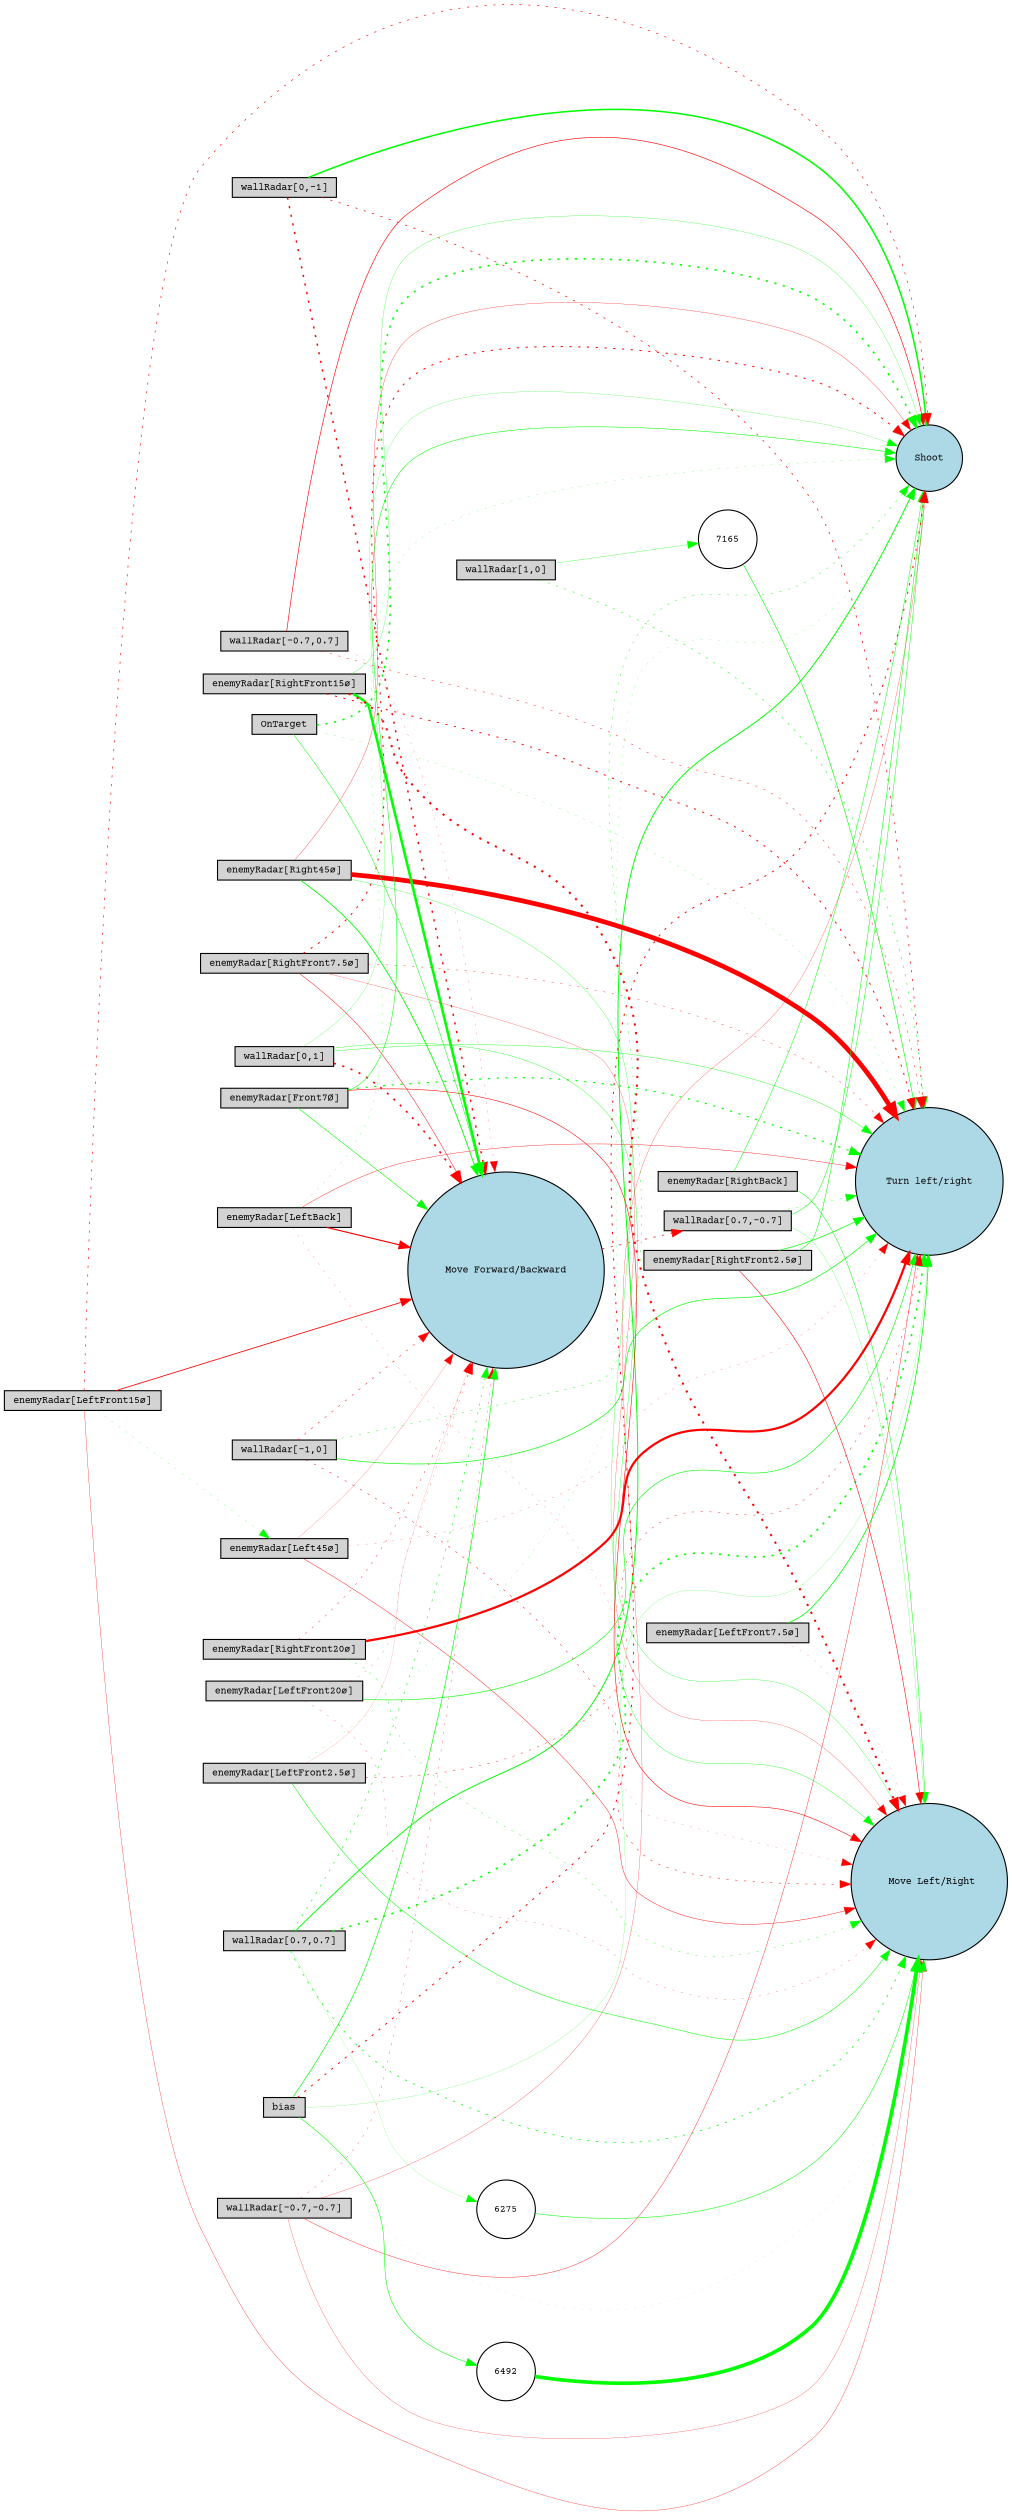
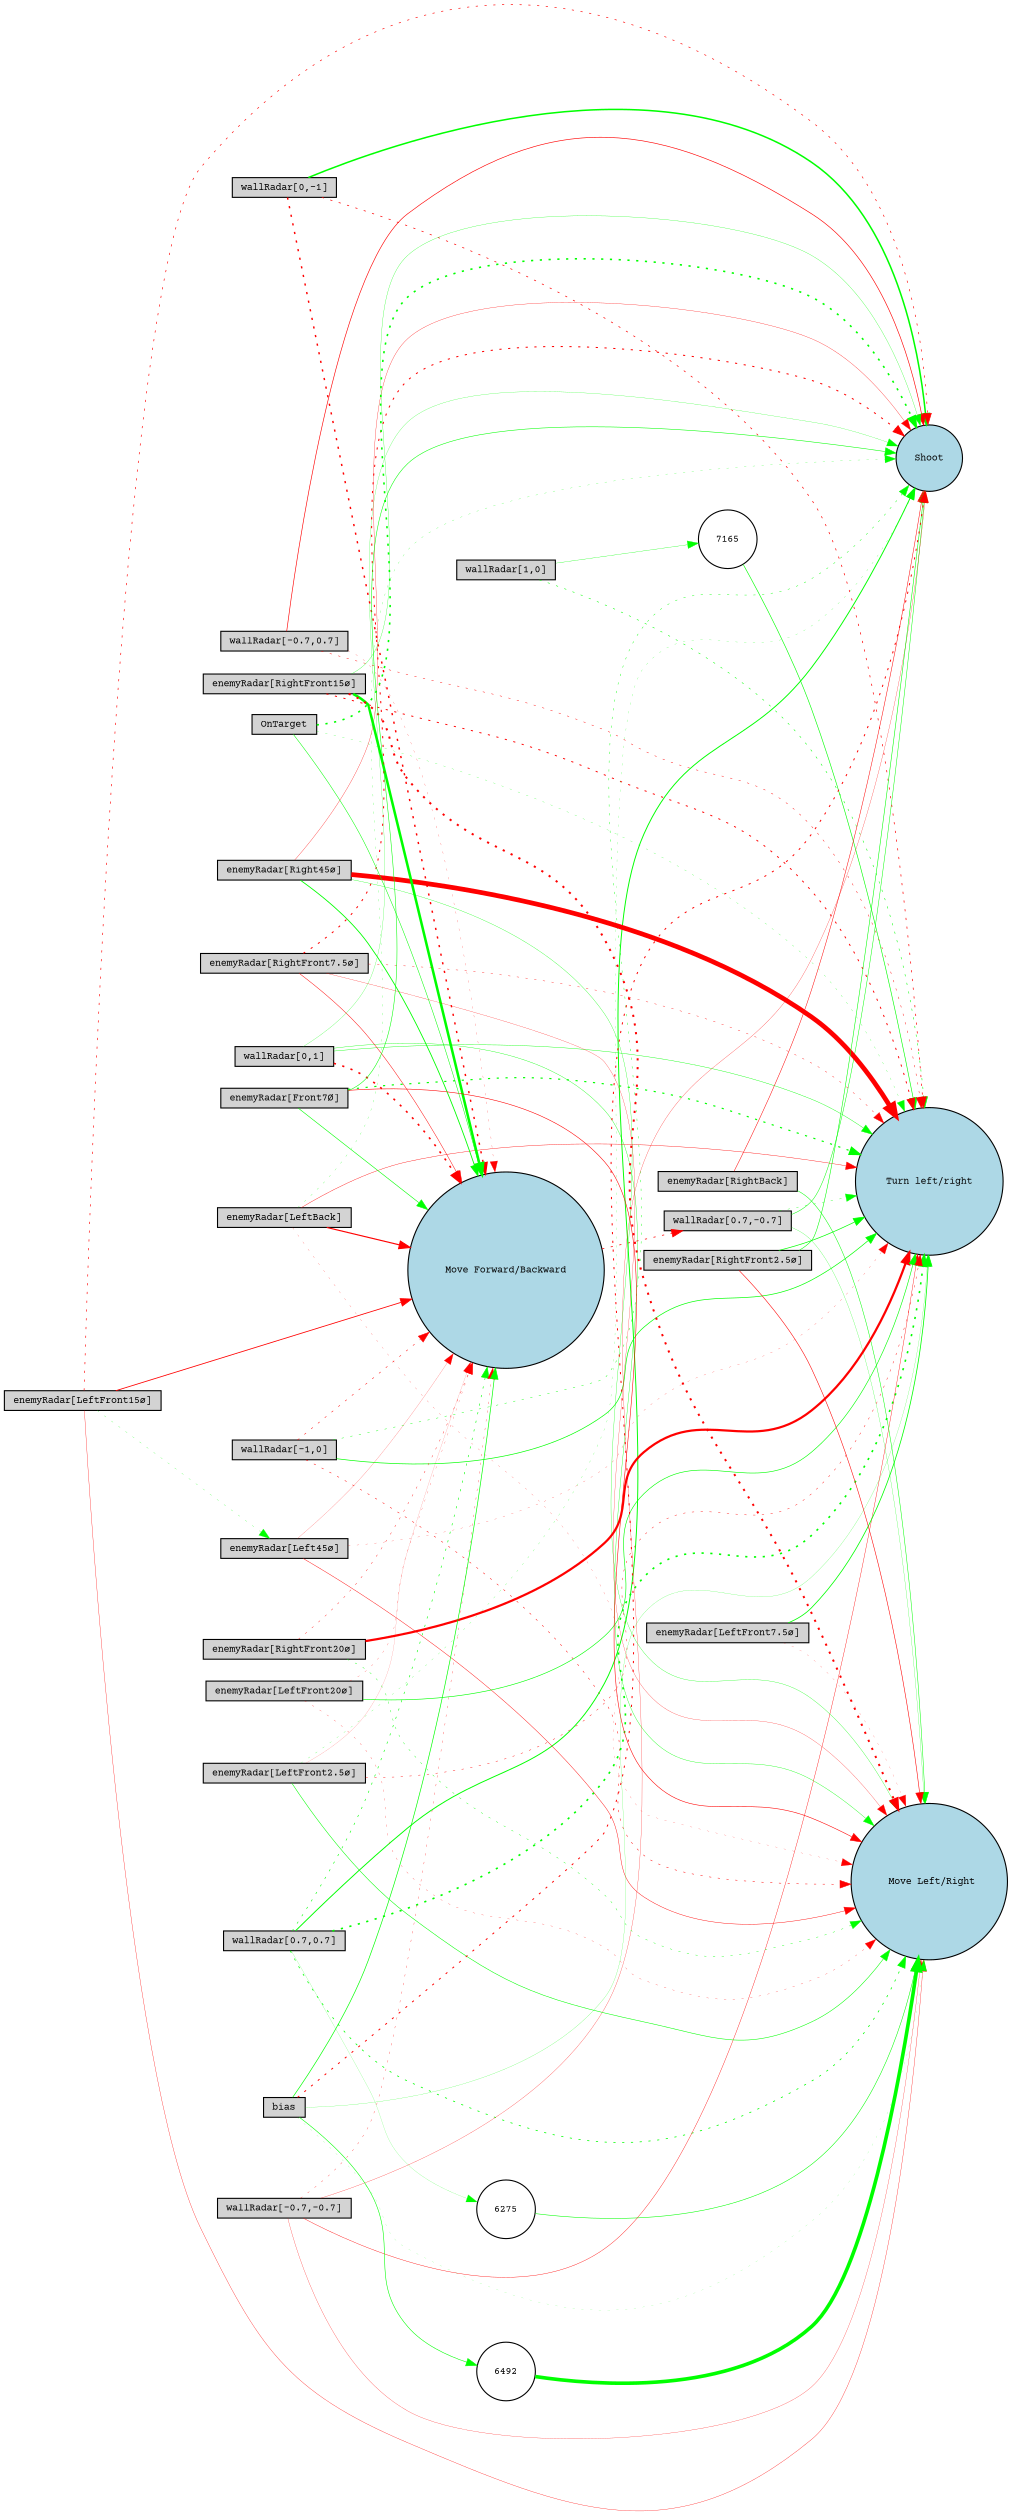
(861, 810) -> (861, 810)
